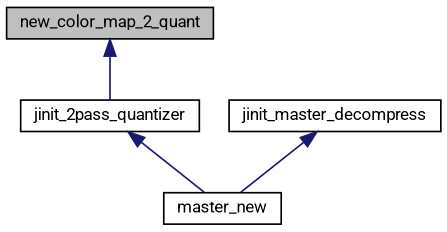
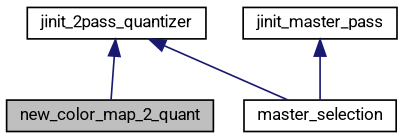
(110, 78) -> (113, 78)
(335, 116) -> (320, 23)
(222, 208) -> (320, 116)
